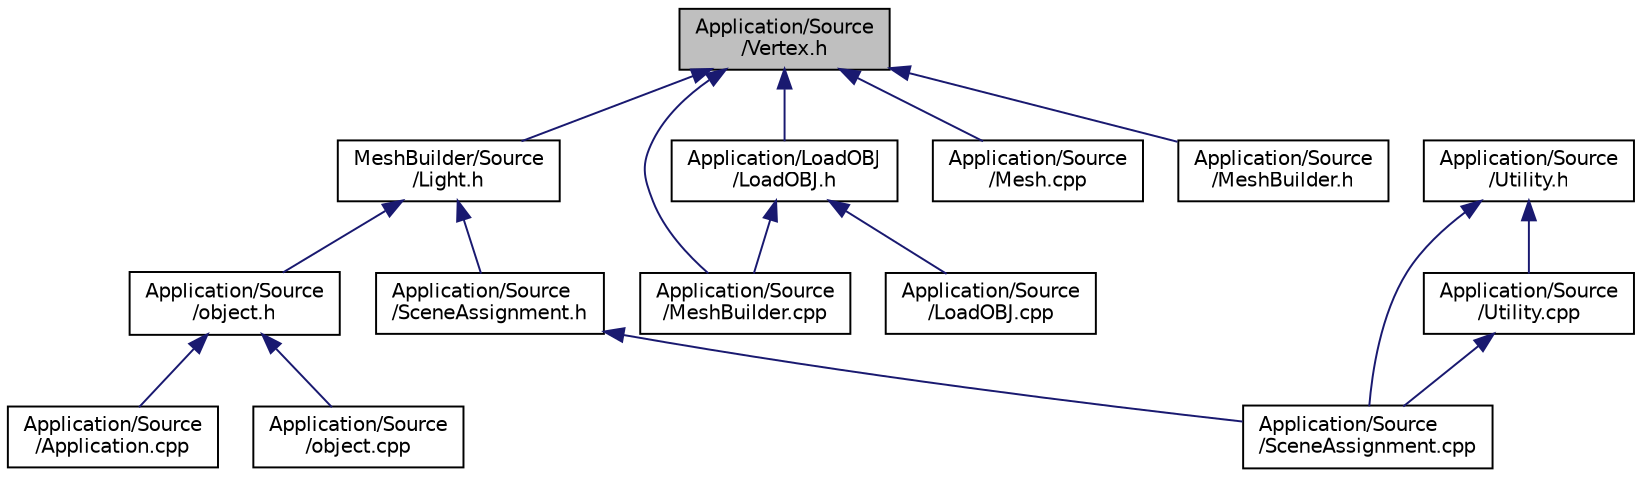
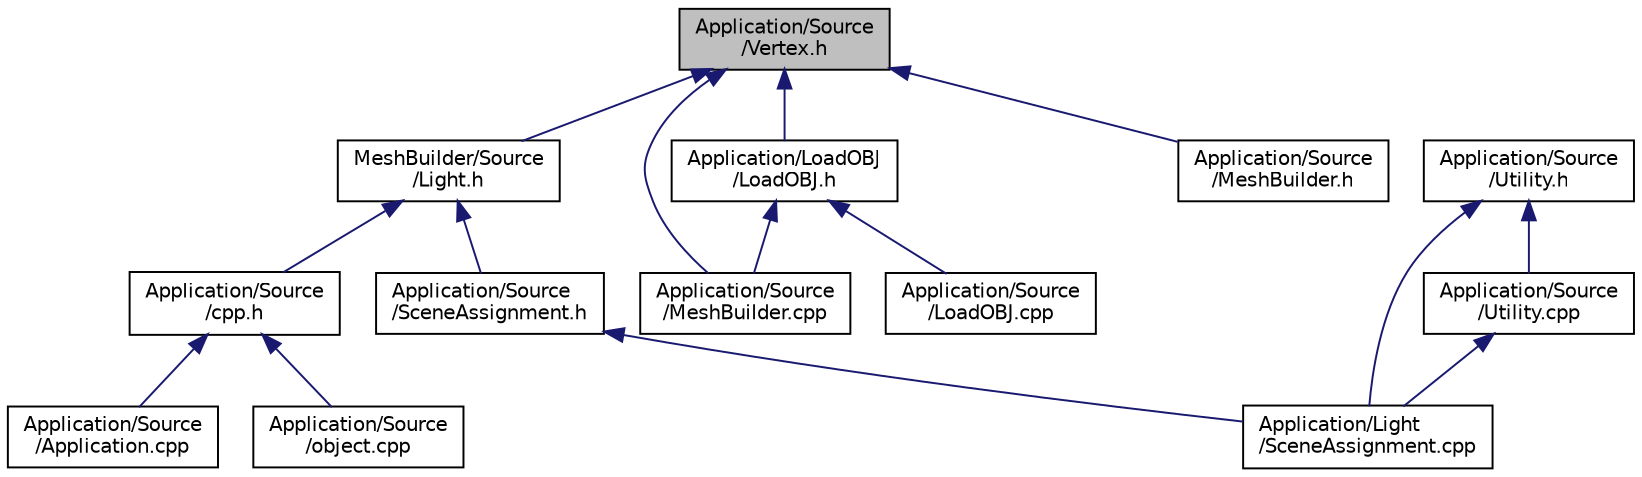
(1038, 171) -> none
(235, 303) -> (235, 303)
(1368, 437) -> (1368, 437)
